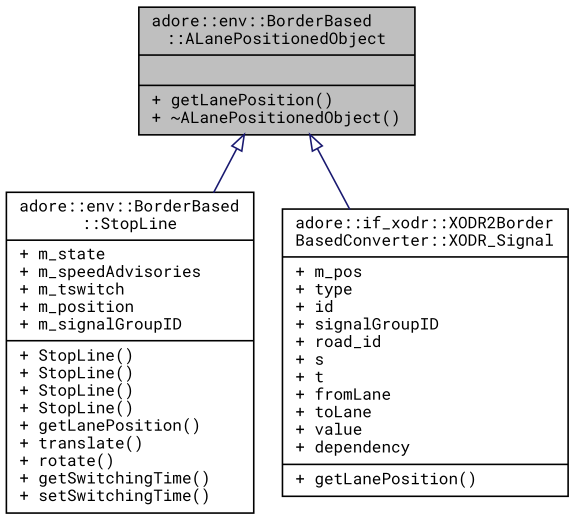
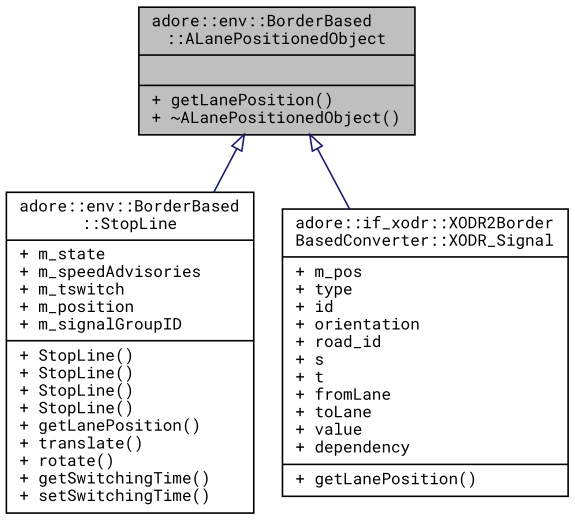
(368, 325) -> (358, 325)
